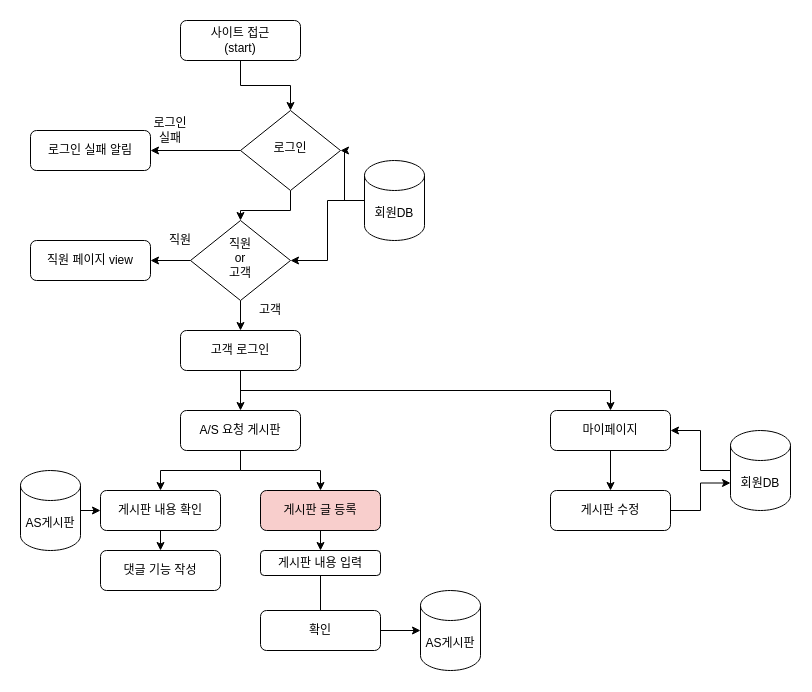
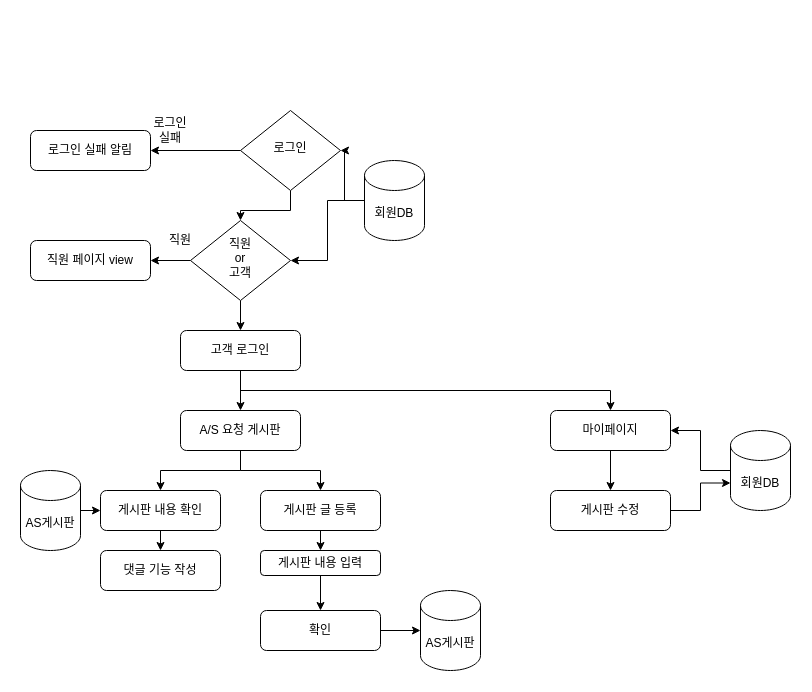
(241, 41) -> none
(262, 86) -> none
(271, 311) -> none
(321, 511) -> (321, 511)
(321, 605) -> (321, 602)
